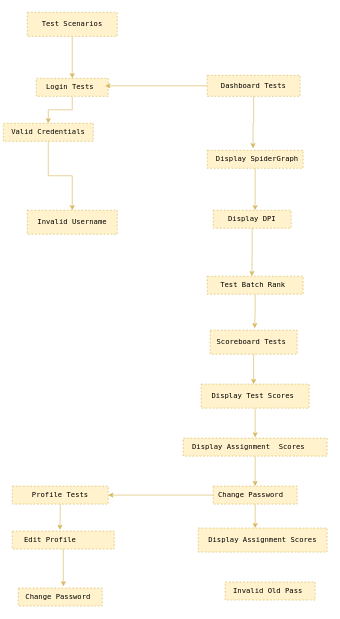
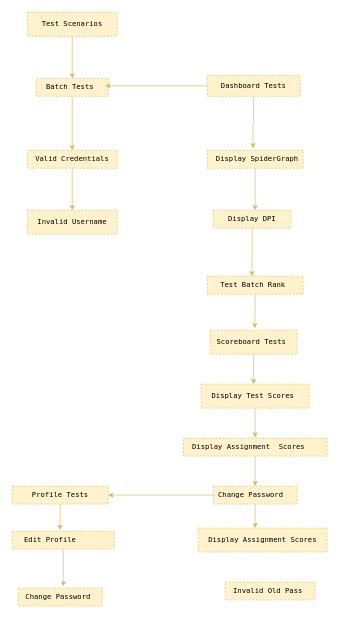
(72, 87) -> (72, 87)
(48, 132) -> (72, 159)
